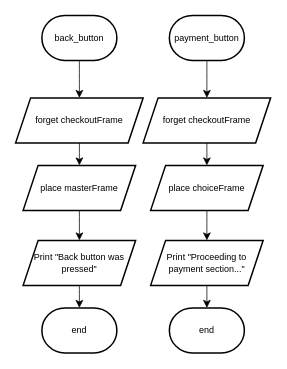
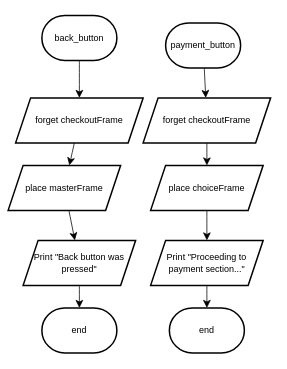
(207, 38) -> (203, 45)
(79, 188) -> (64, 188)
